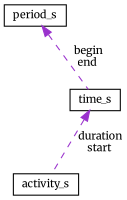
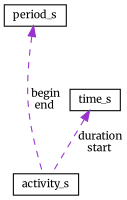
(68, 62) -> (28, 106)
